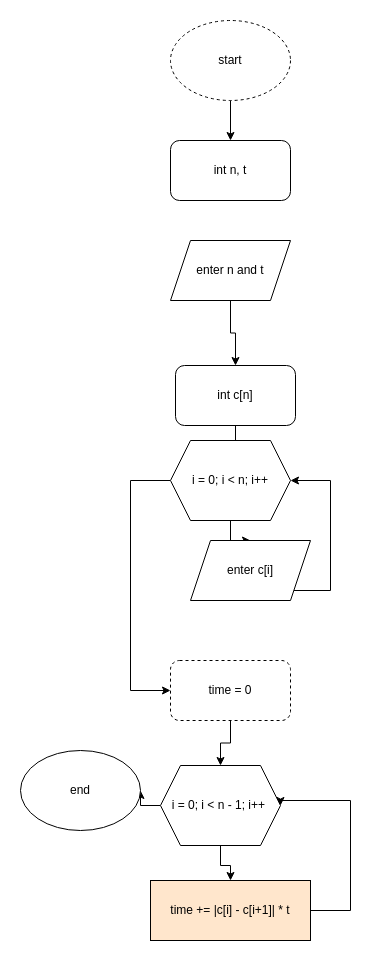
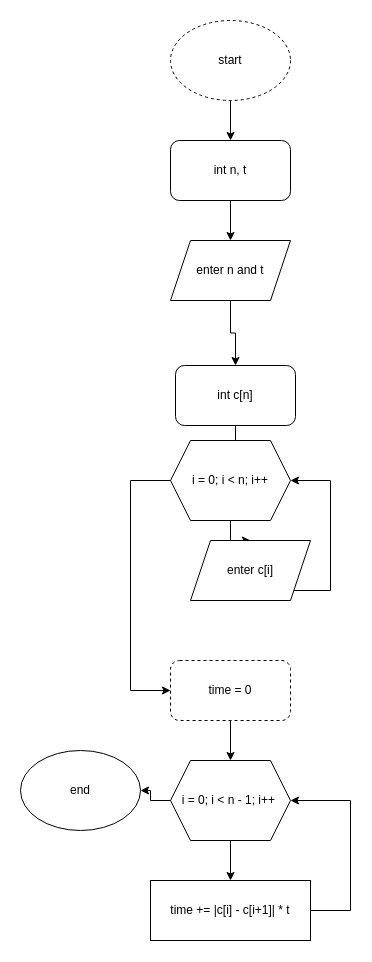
none -> (231, 217)
(221, 806) -> (231, 801)
(231, 911) -> (231, 911)
